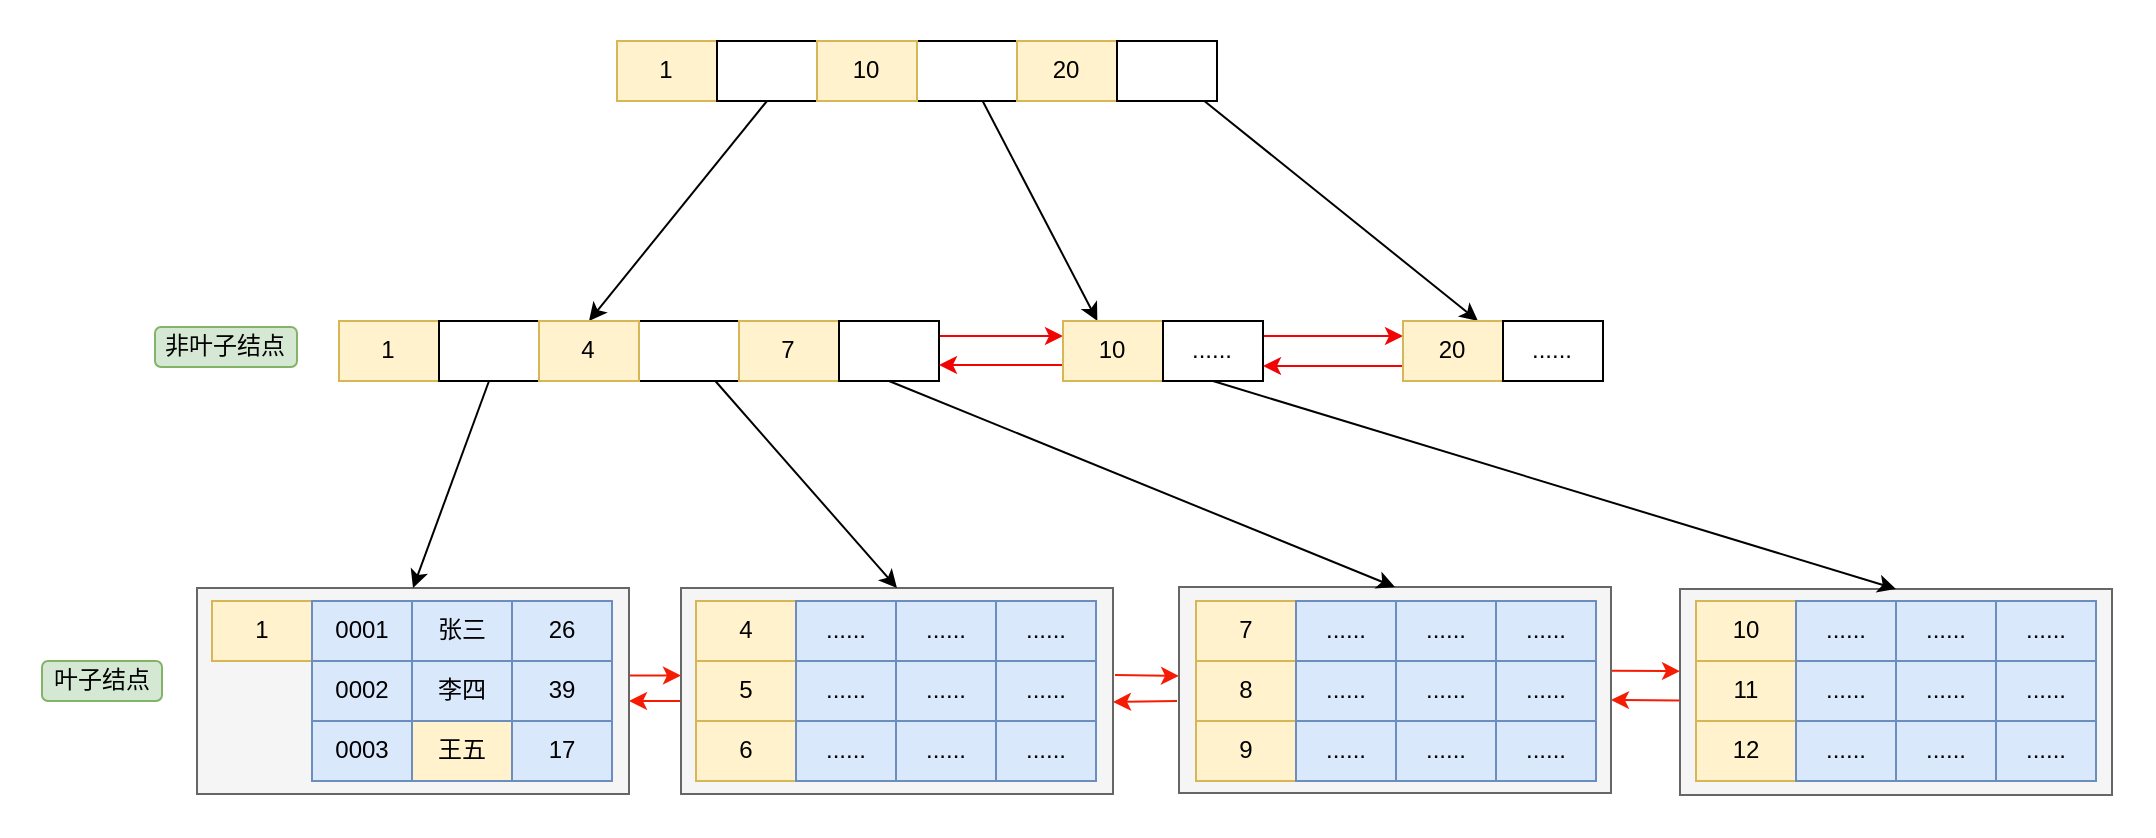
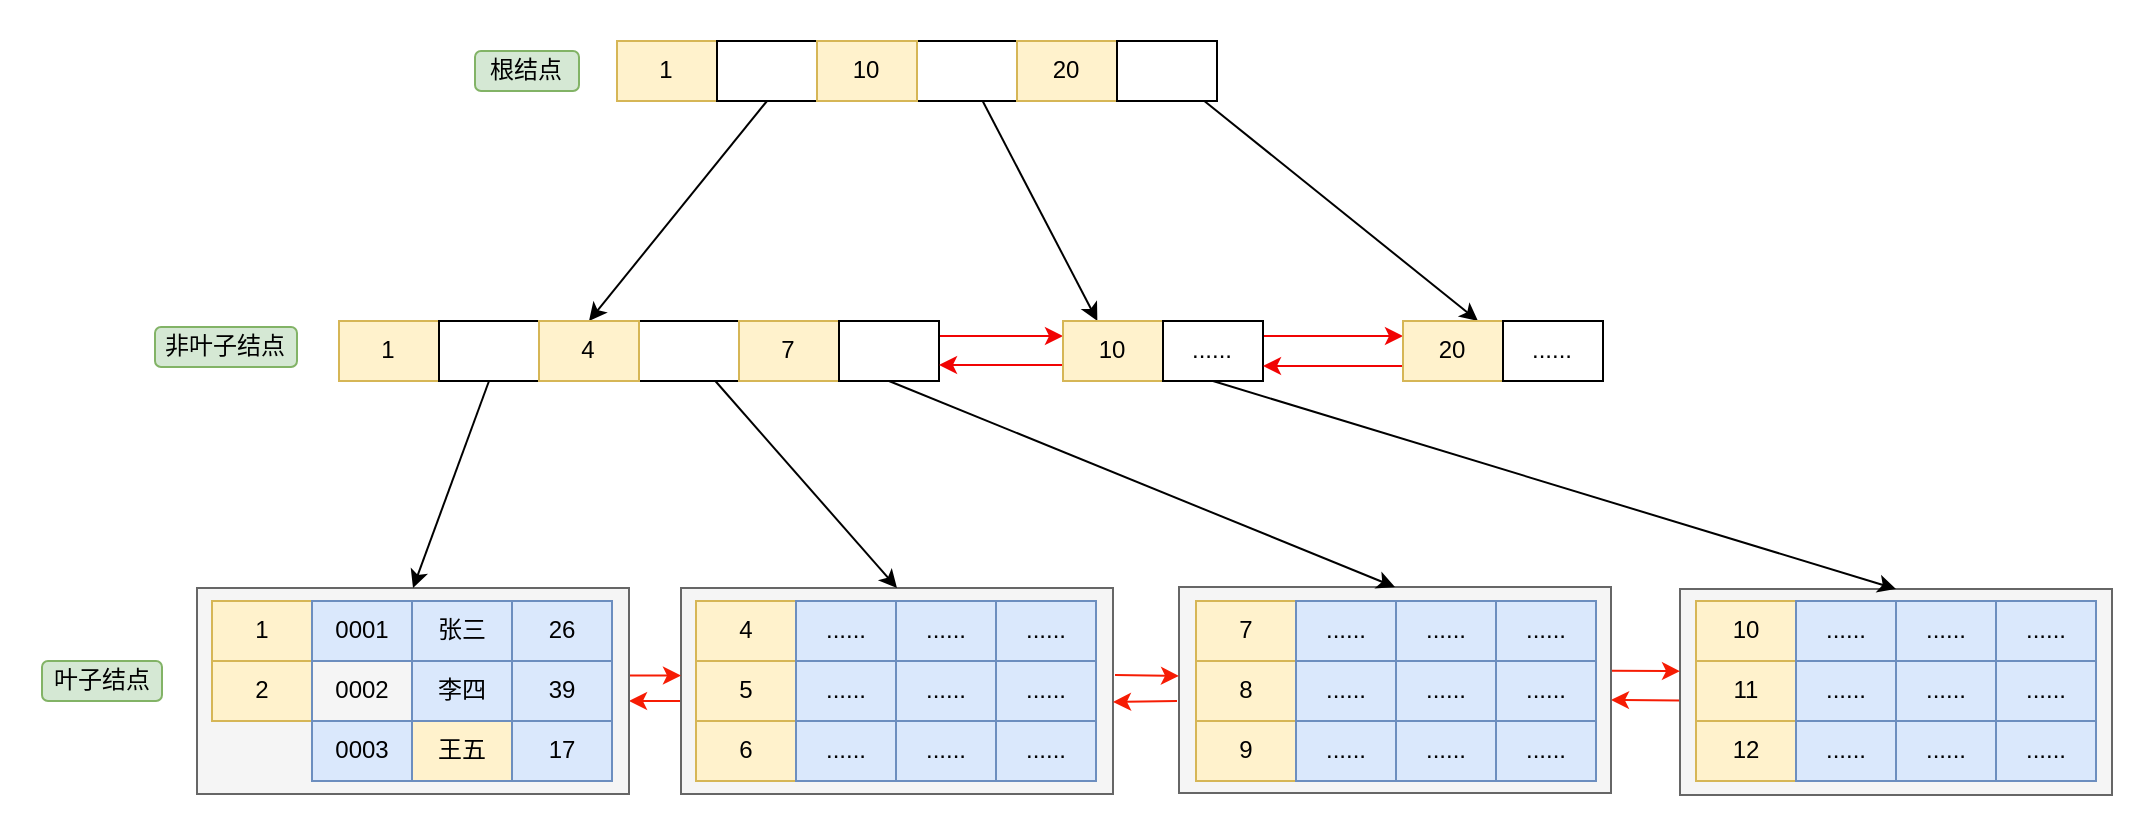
none -> (527, 71)
none -> (262, 691)
(362, 691) -> (362, 691)
